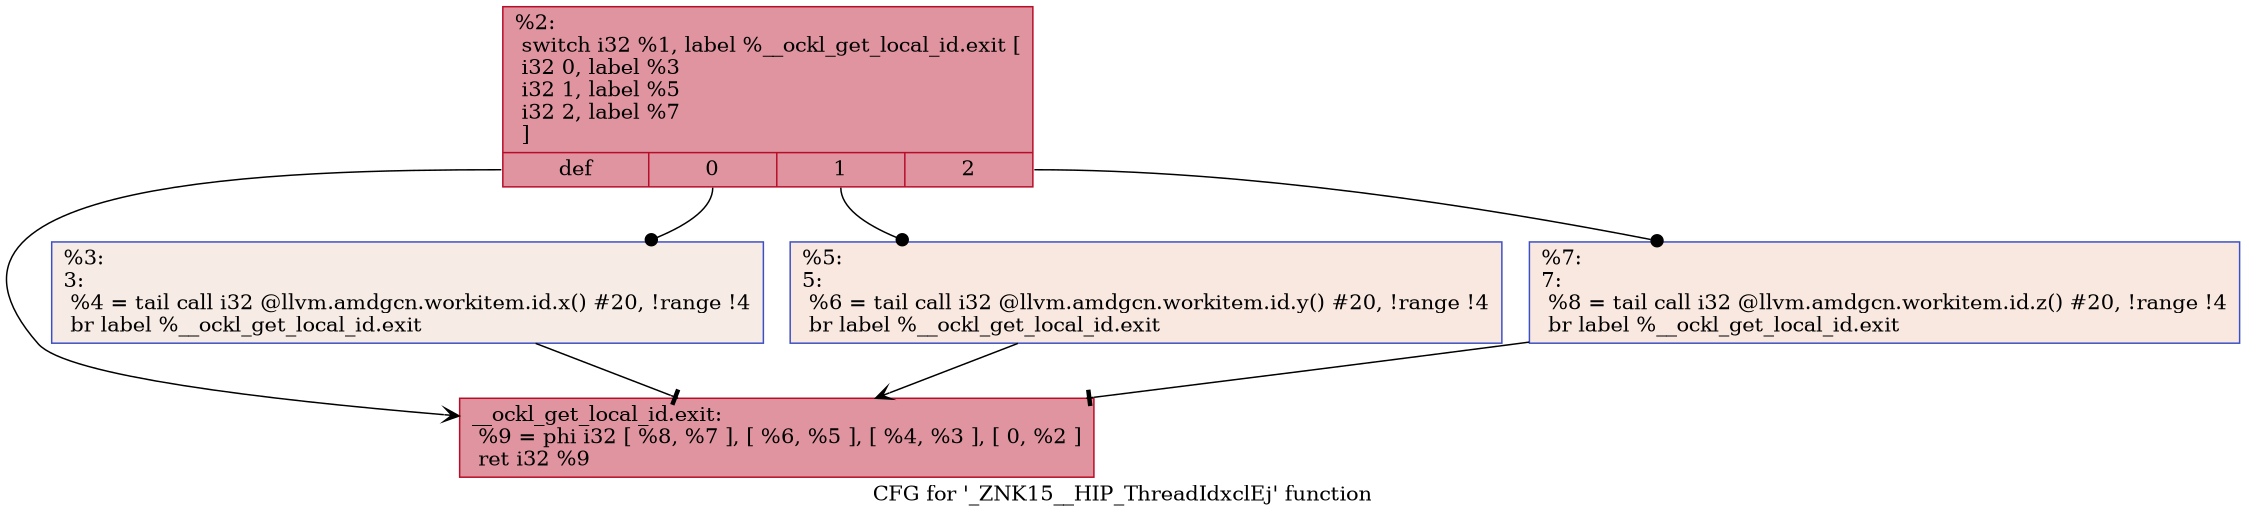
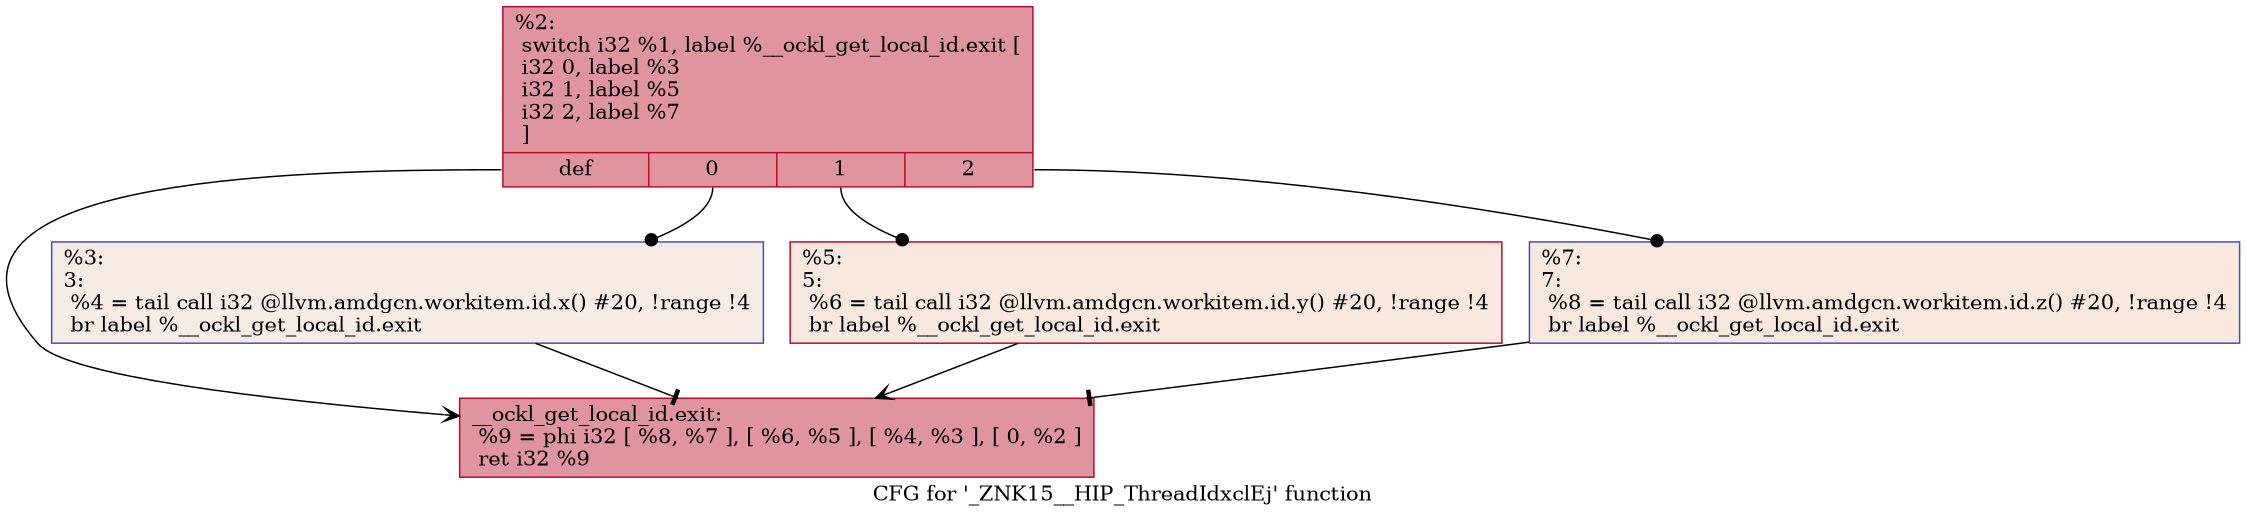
(1146, 293) -> (1146, 293)
